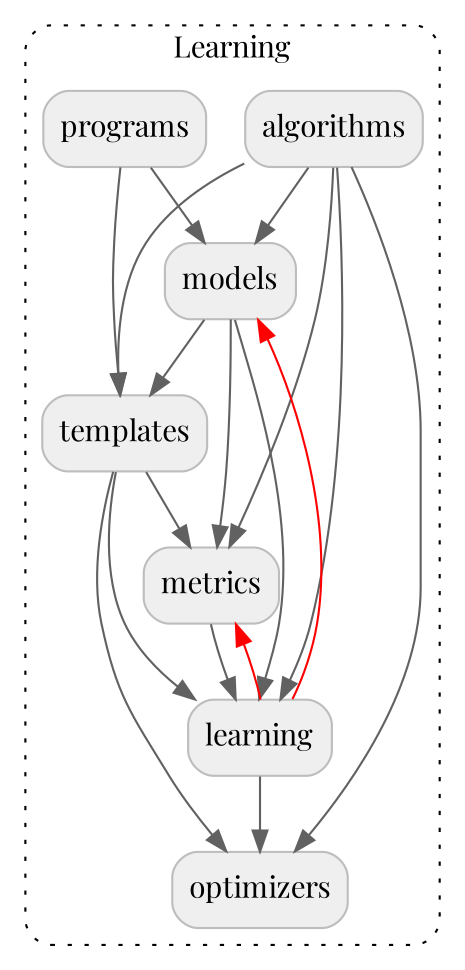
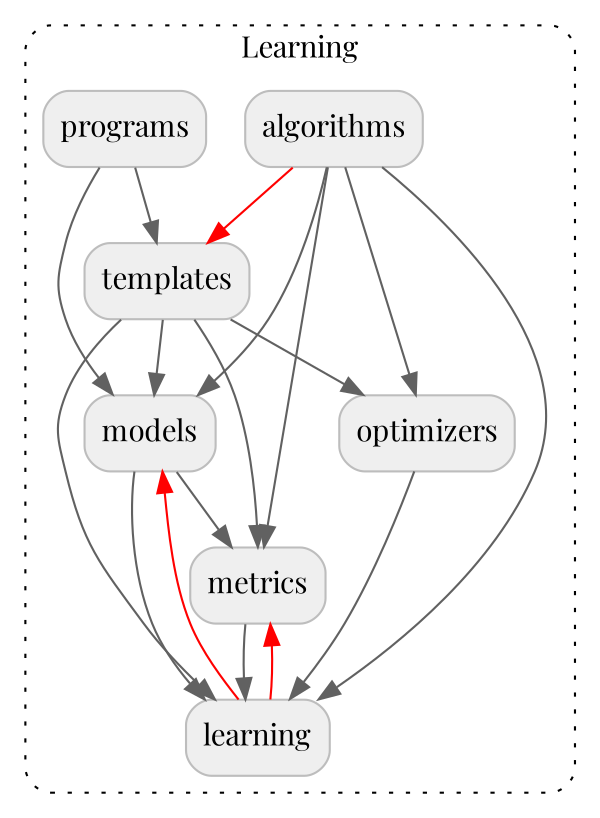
(144, 246) -> (258, 198)
(184, 349) -> (160, 347)
(260, 803) -> (367, 581)
